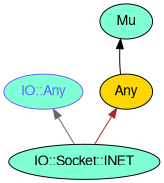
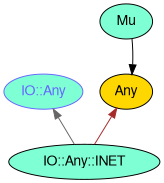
(120, 62) -> (133, 52)
(84, 162) -> (84, 162)
